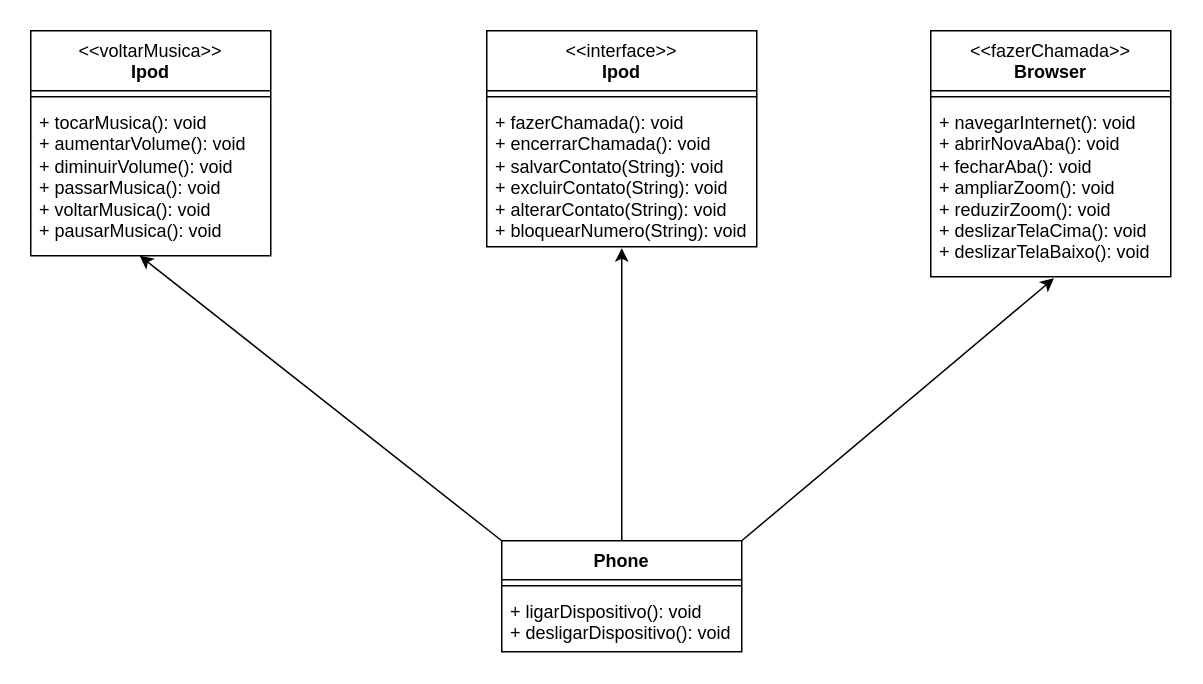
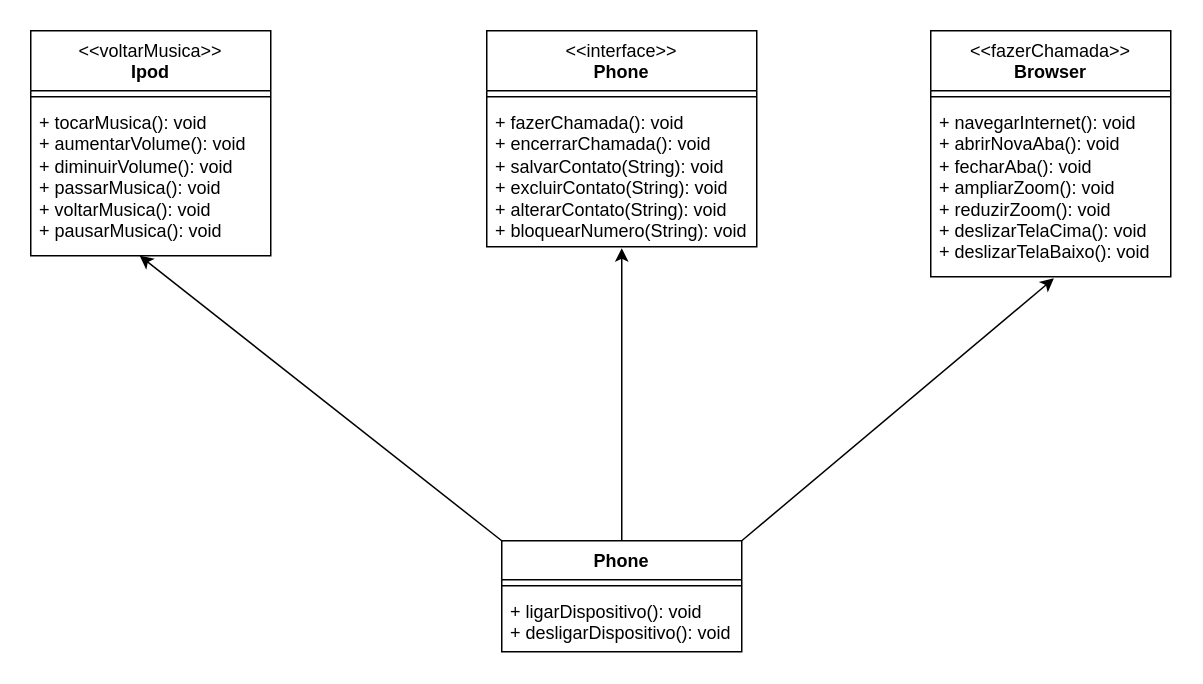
(622, 63) -> (622, 63)
